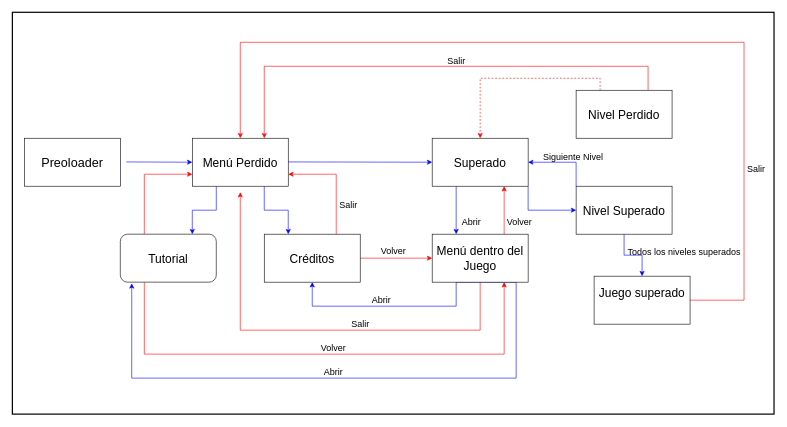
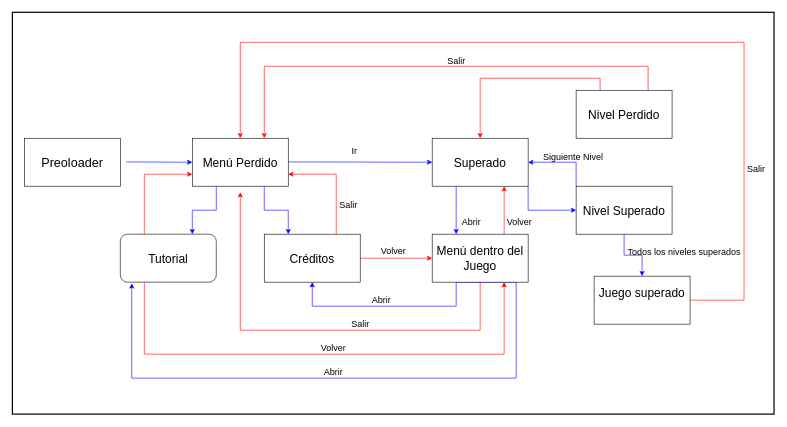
(518, 78) -> (518, 78)
none -> (354, 150)
